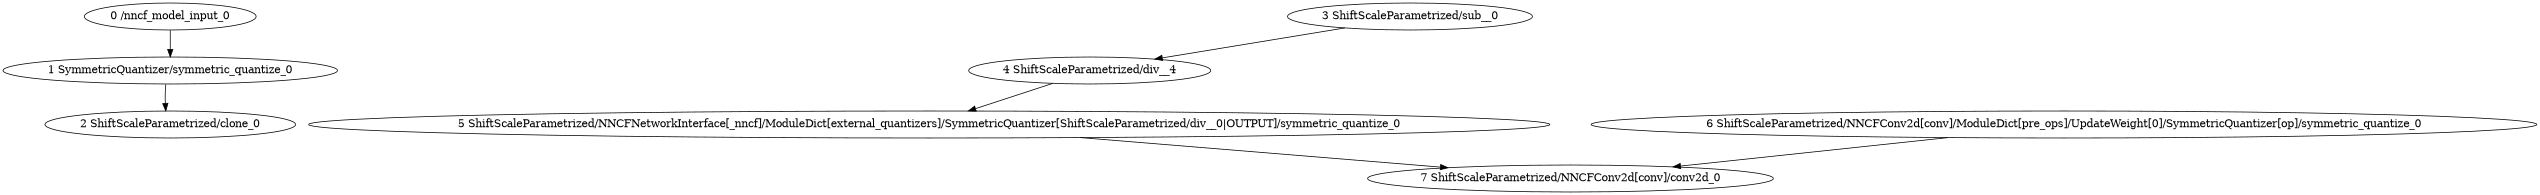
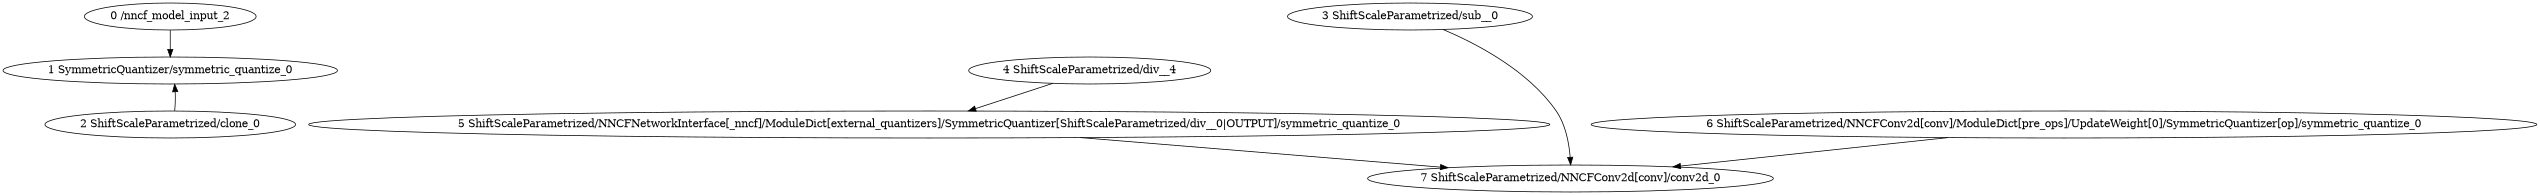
(170, 16) -> (170, 16)
(1254, 43) -> (1525, 78)
(165, 94) -> (175, 101)
